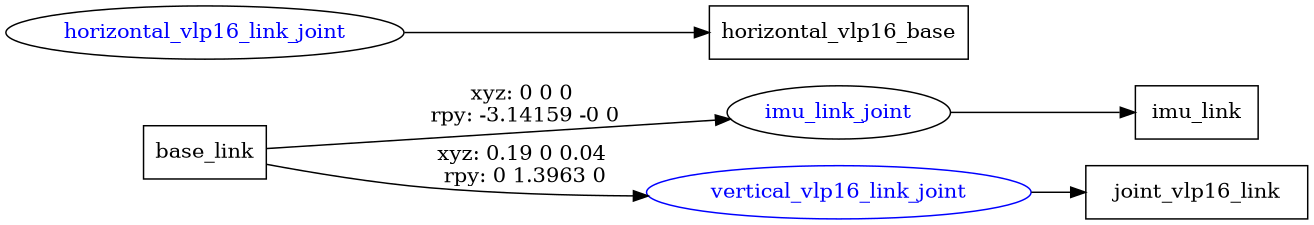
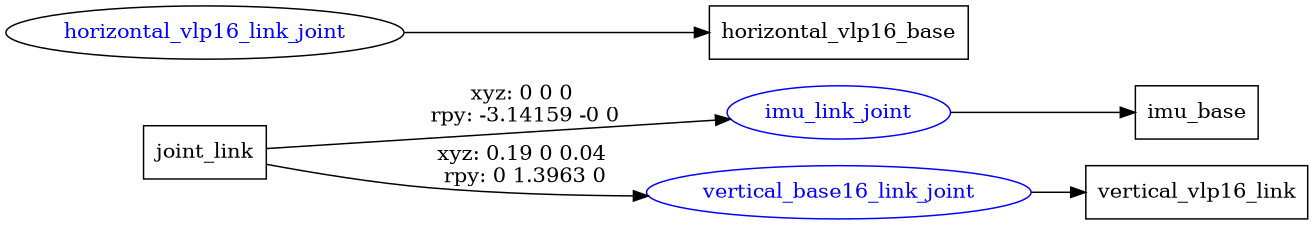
(839, 112) -> (839, 112)
(1197, 112) -> (1197, 112)
(205, 152) -> (205, 152)
(839, 192) -> (839, 192)
(1197, 192) -> (1197, 192)
